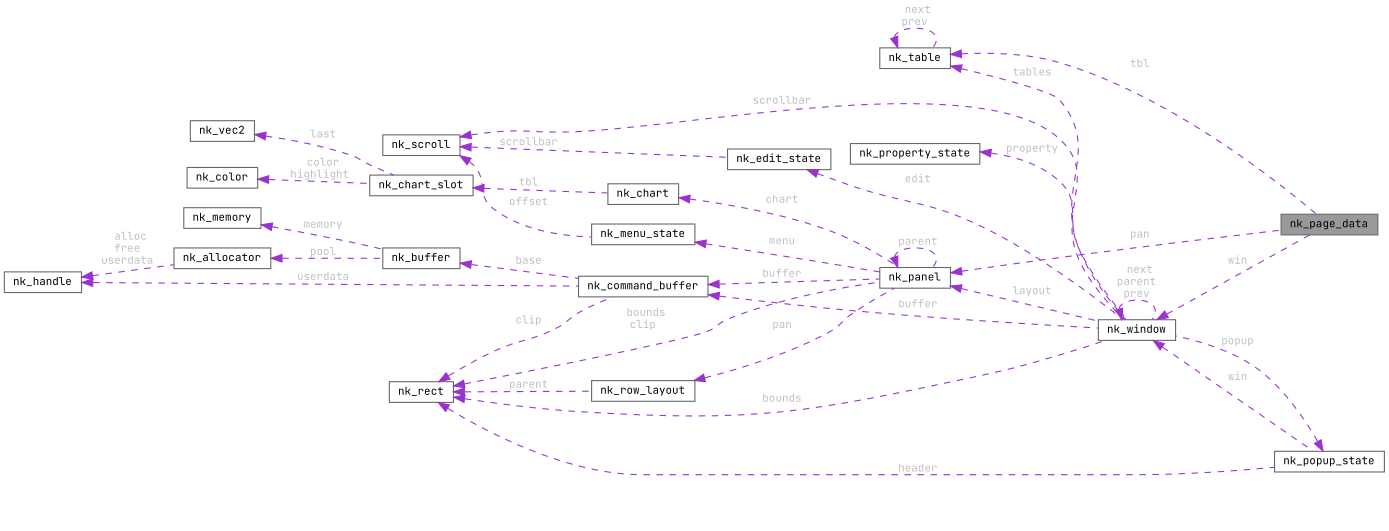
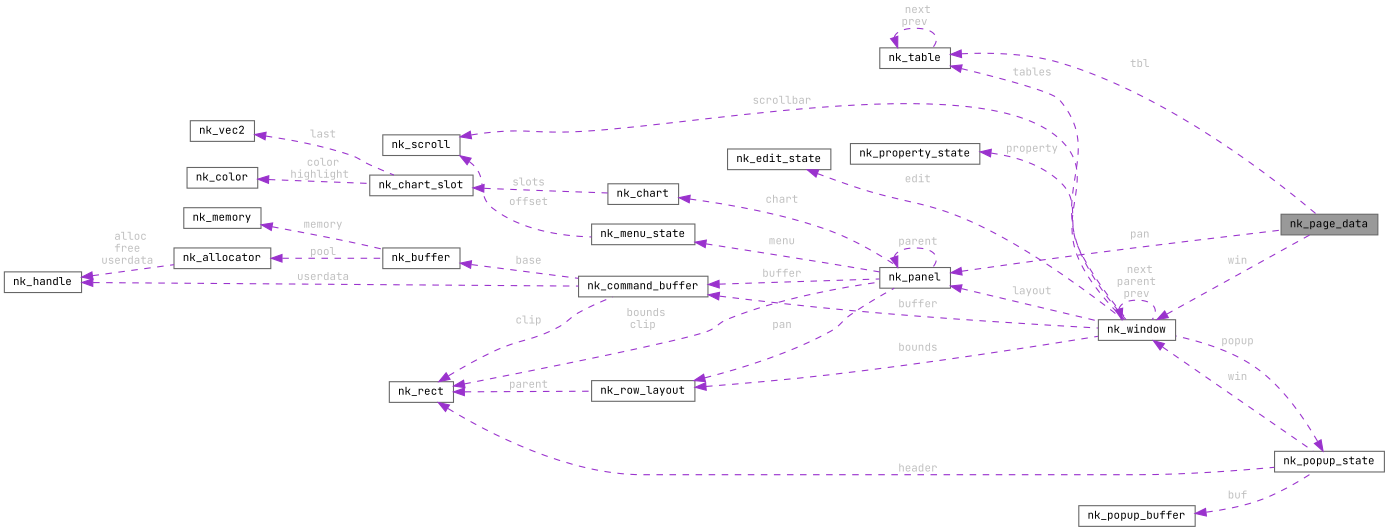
(599, 152) -> none
(526, 183) -> (526, 183)
(789, 411) -> (903, 366)
none -> (1137, 516)
